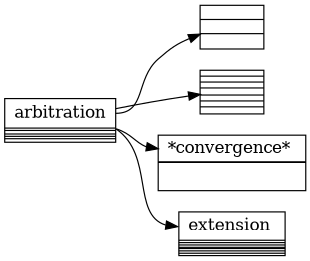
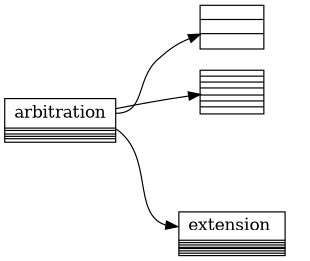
(232, 163) -> none
